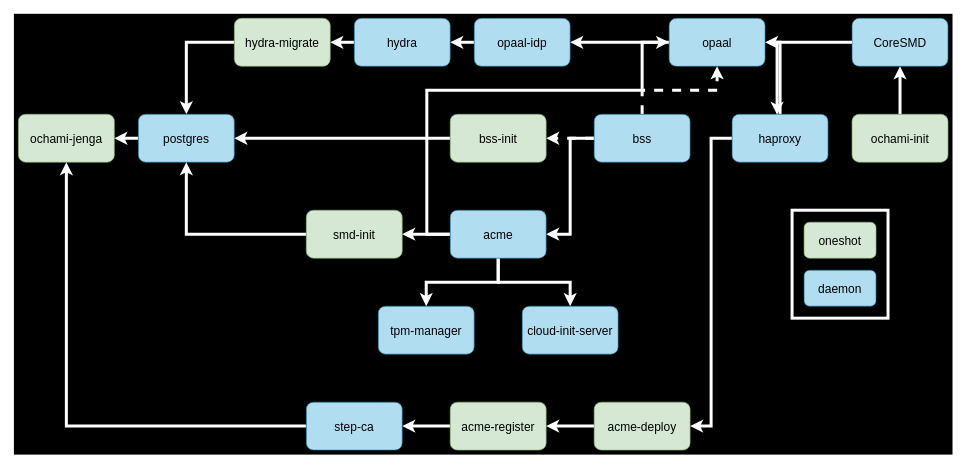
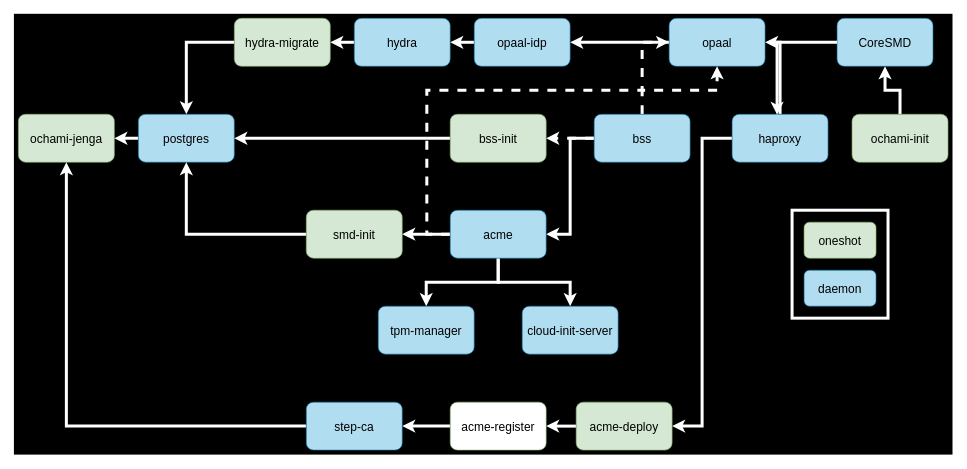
(900, 42) -> (885, 42)
(487, 90) -> (487, 90)
(498, 426) -> (498, 426)
(642, 426) -> (624, 426)
